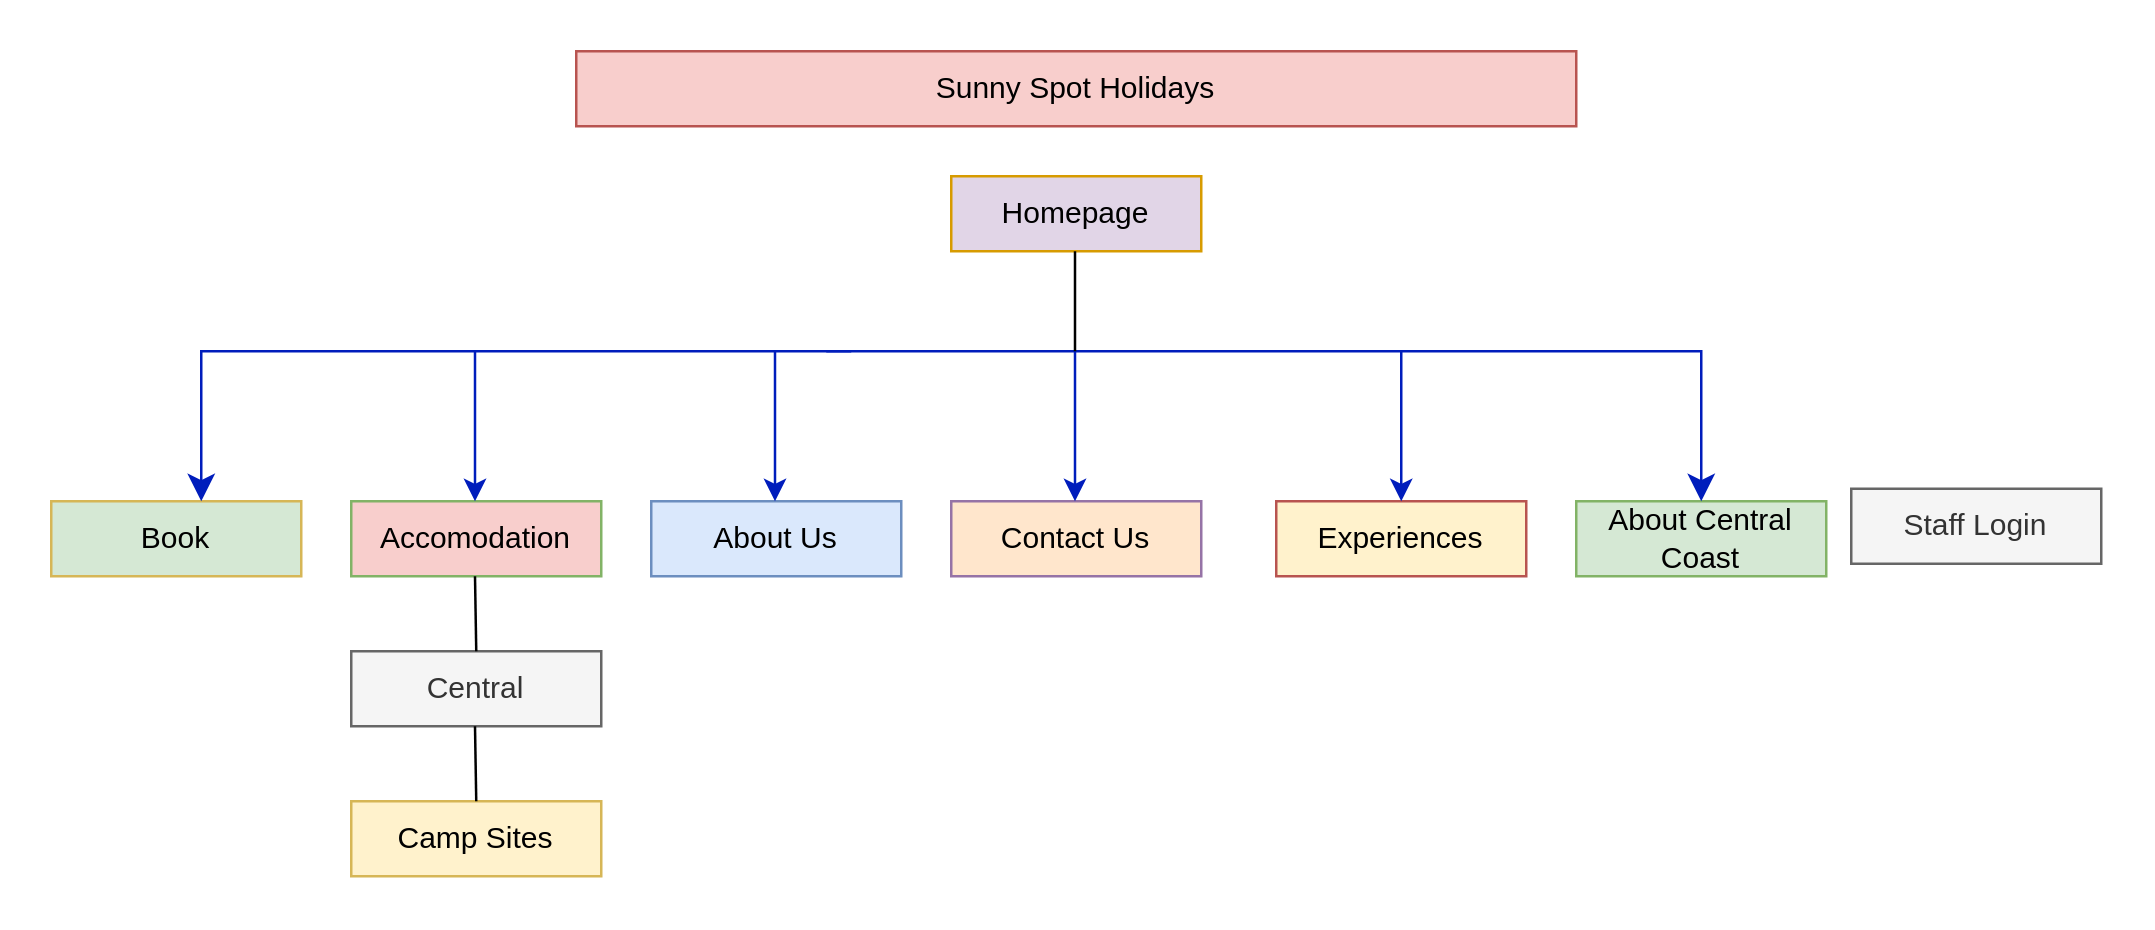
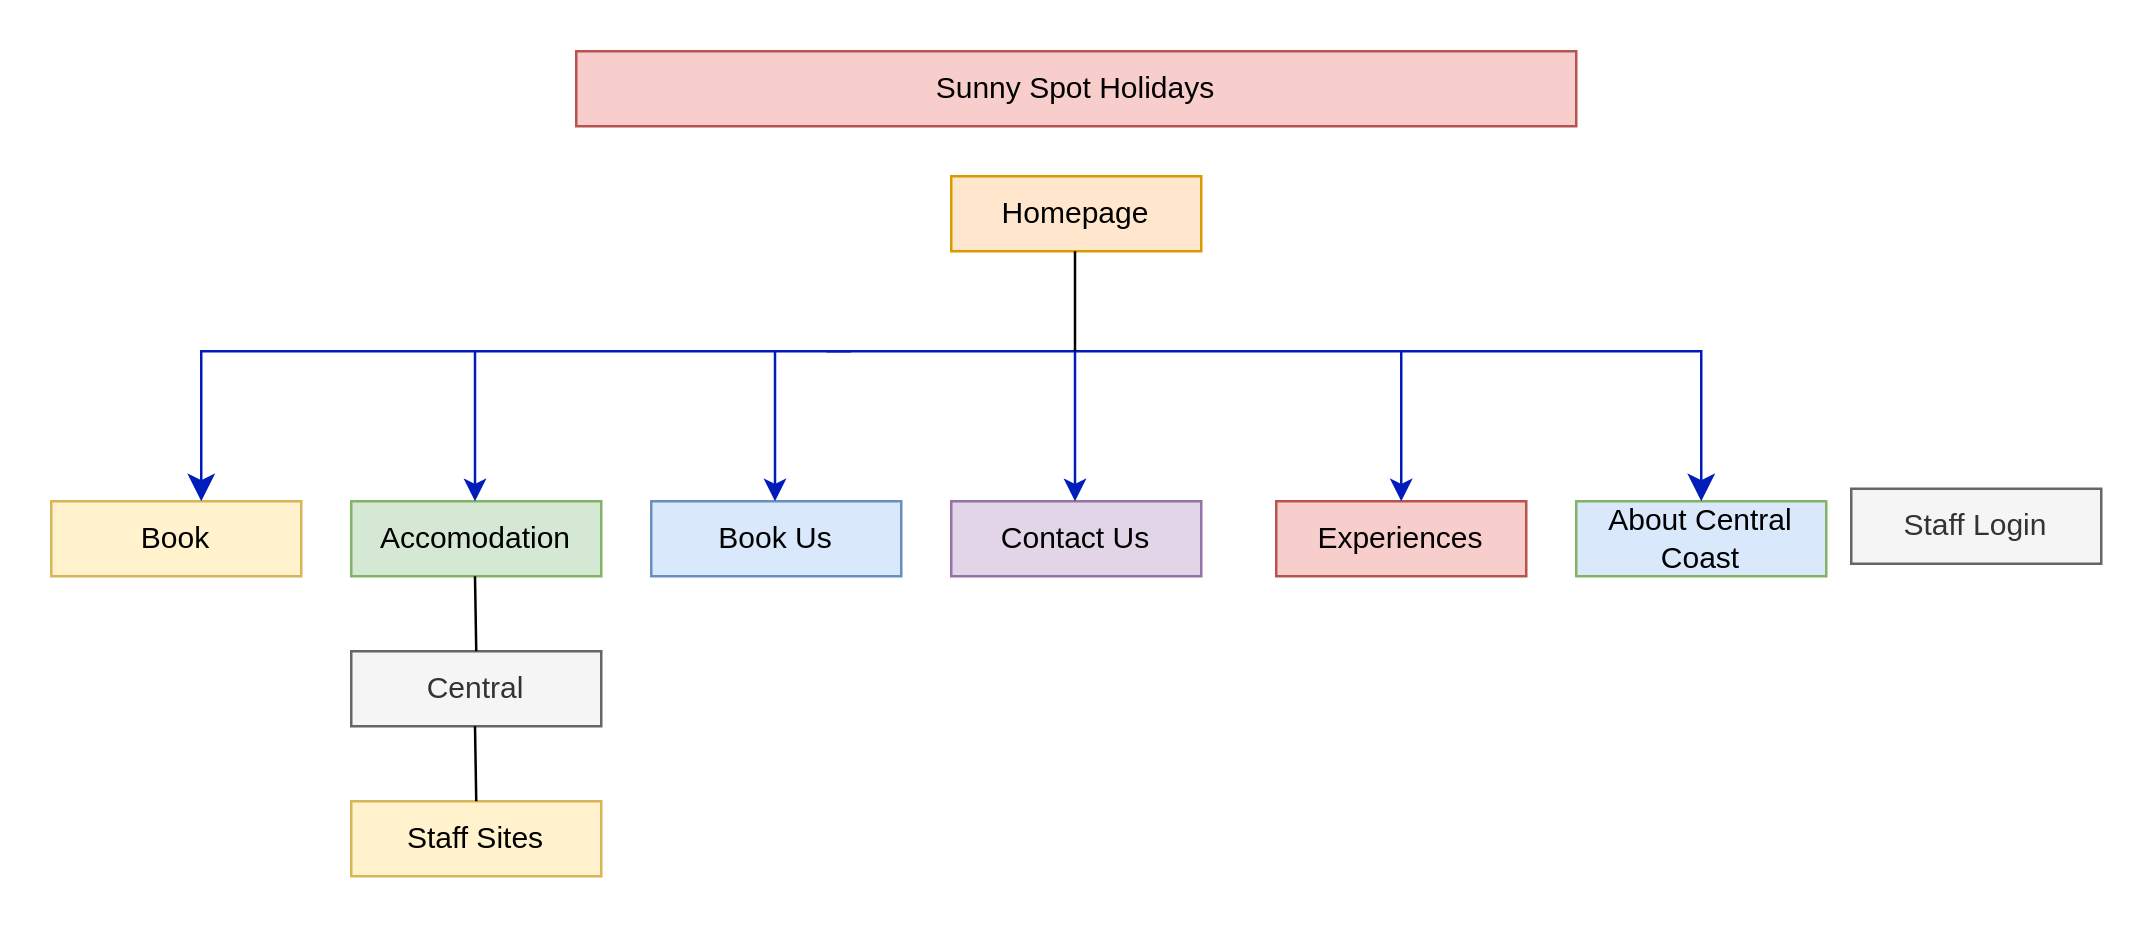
(1076, 214) -> (1076, 214)
(176, 539) -> (176, 539)
(476, 539) -> (476, 539)
(776, 539) -> (776, 539)
(1076, 539) -> (1076, 539)
(1401, 539) -> (1401, 539)
(1701, 539) -> (1701, 539)
(476, 839) -> (476, 839)
